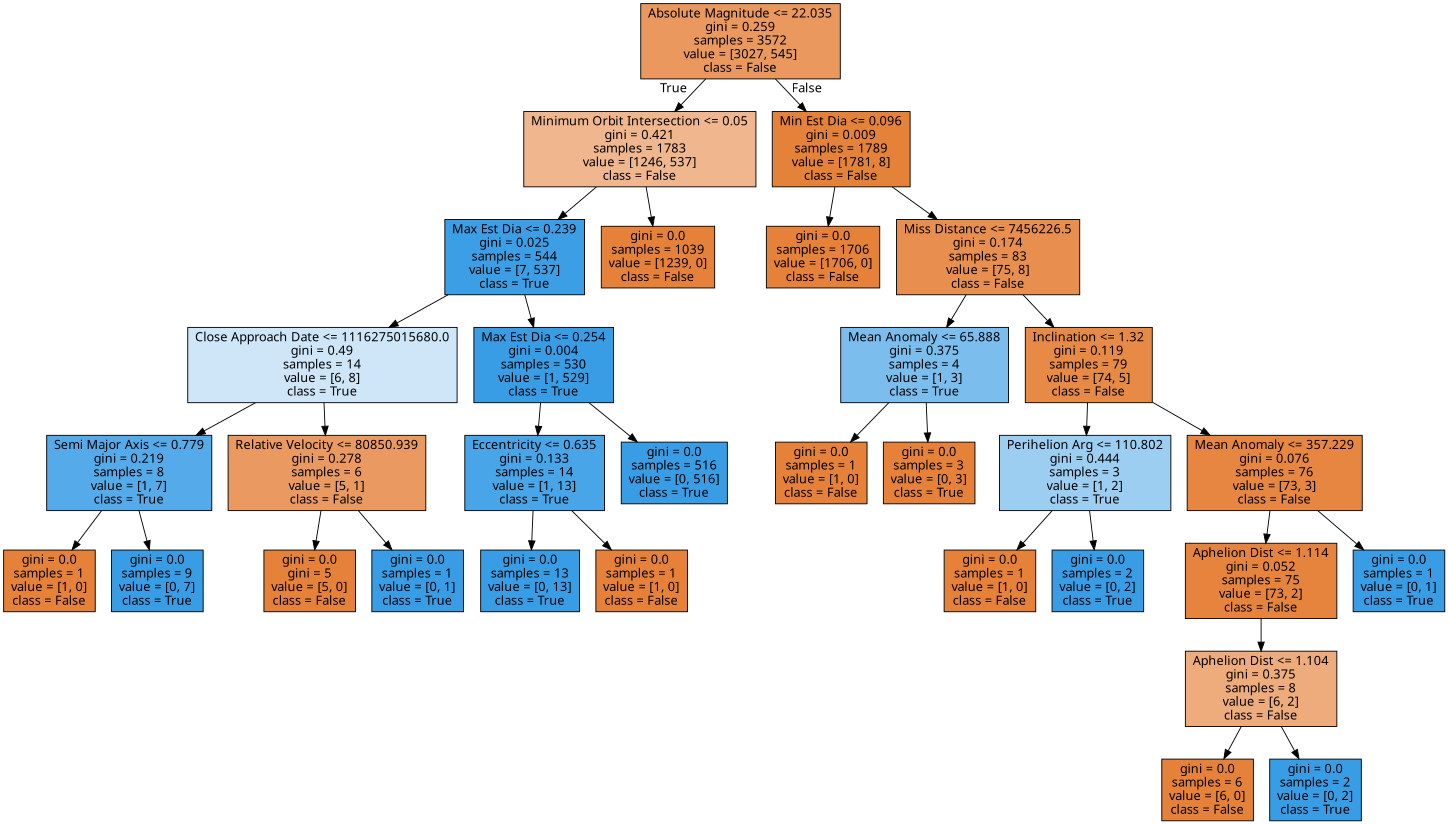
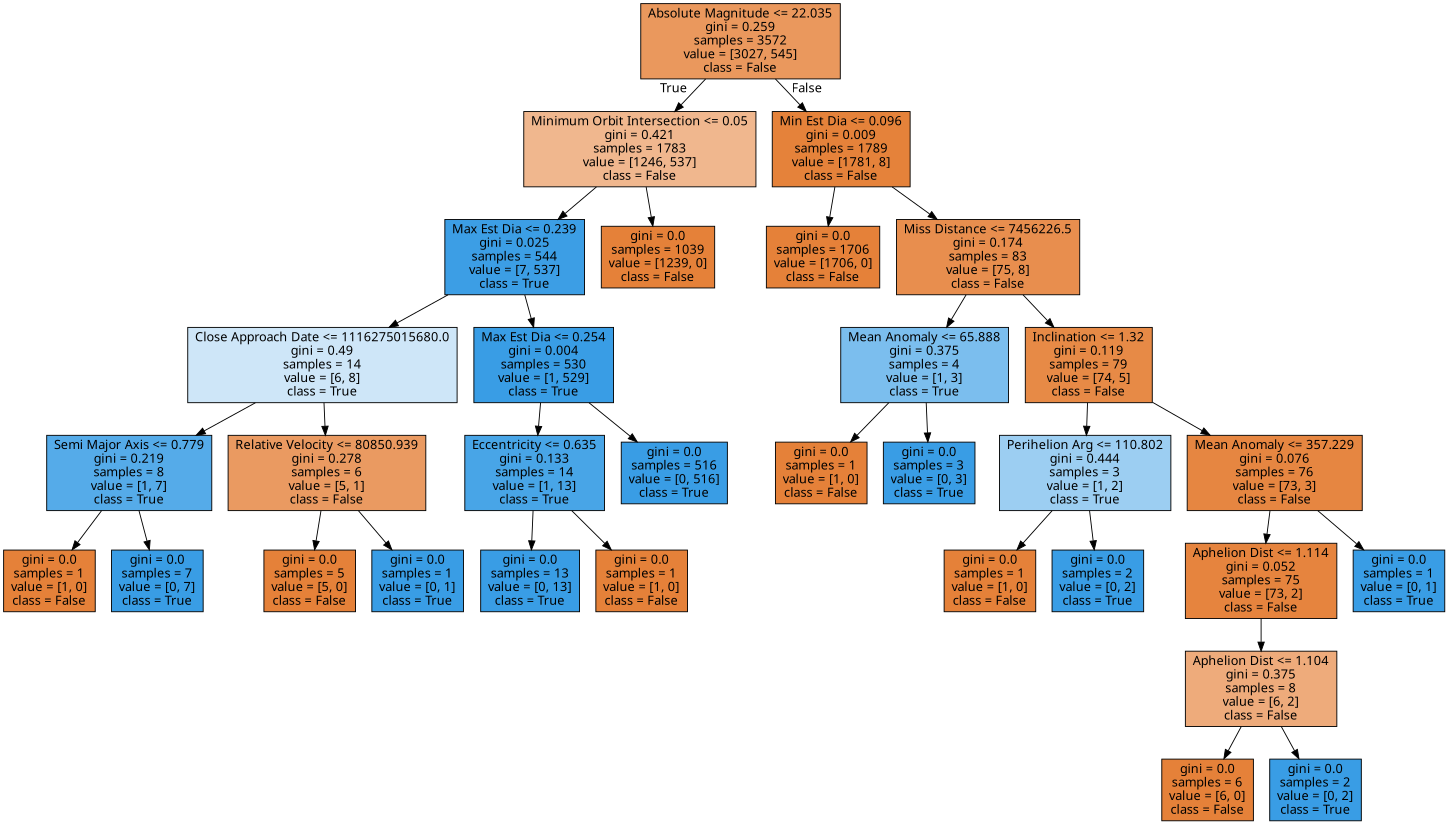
(929, 473) -> (929, 473)
(157, 581) -> (157, 581)
(310, 581) -> (310, 581)
